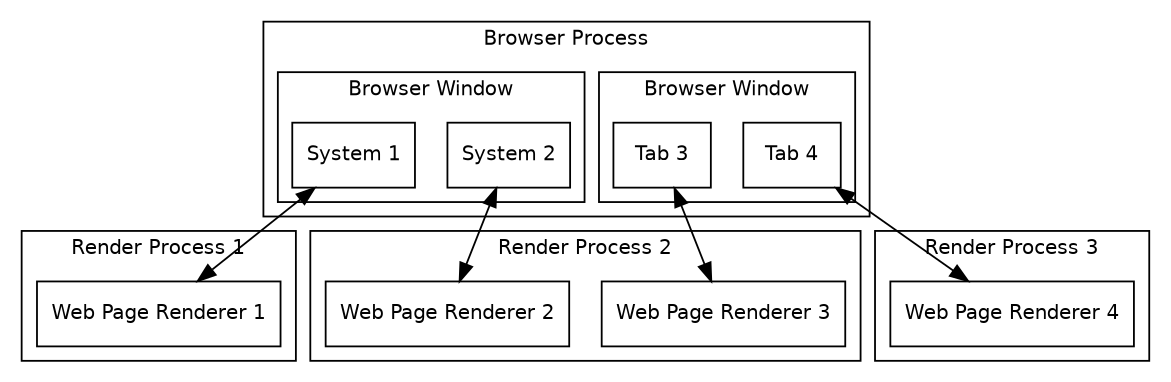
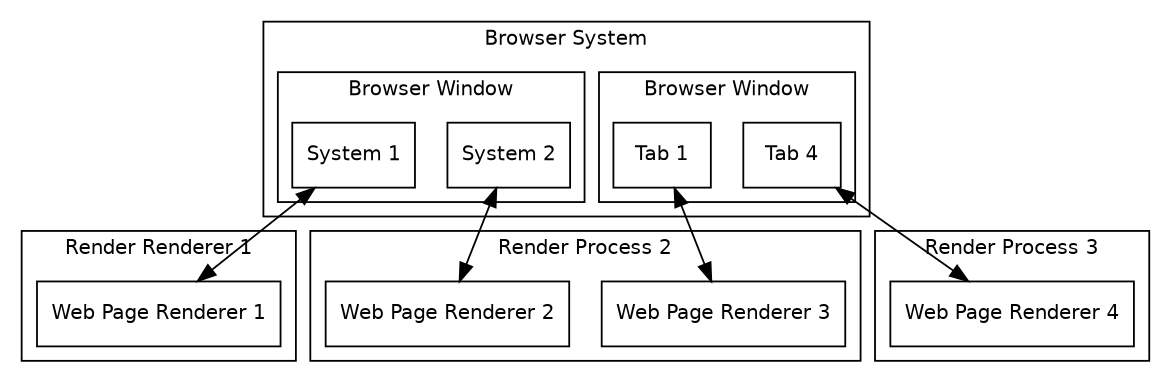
(567, 40) -> (567, 40)
(662, 155) -> (662, 155)
(159, 249) -> (159, 249)
